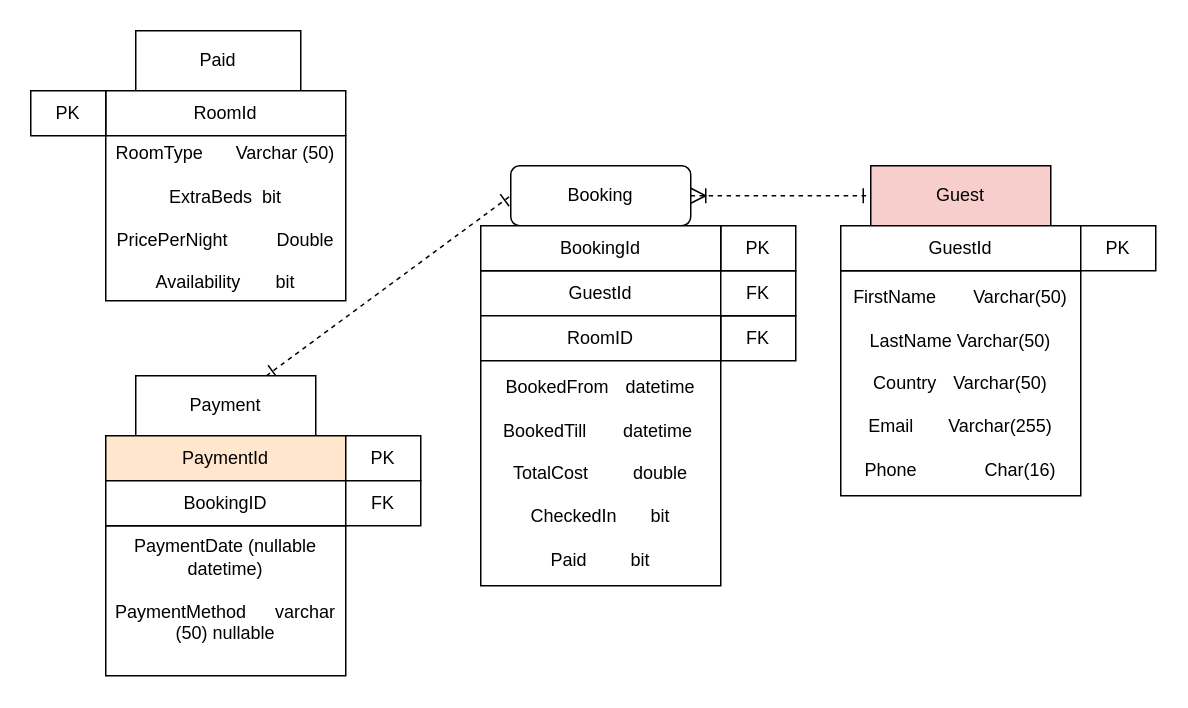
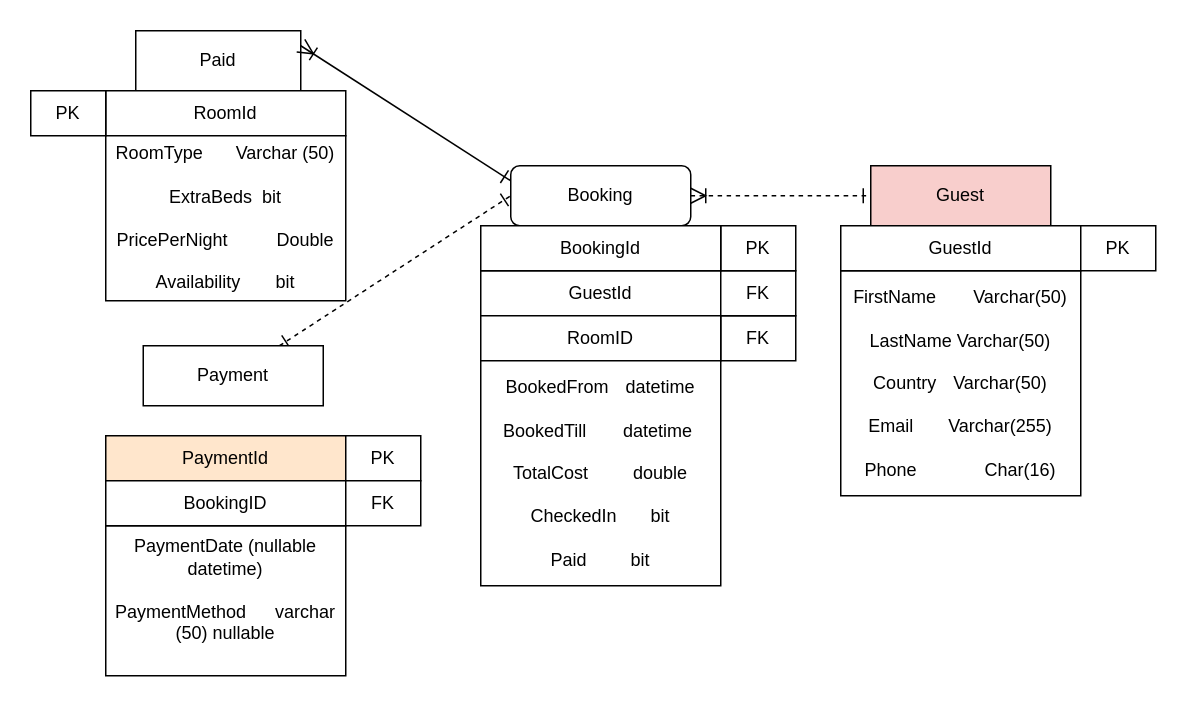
none -> (405, 113)
(226, 406) -> (233, 376)
